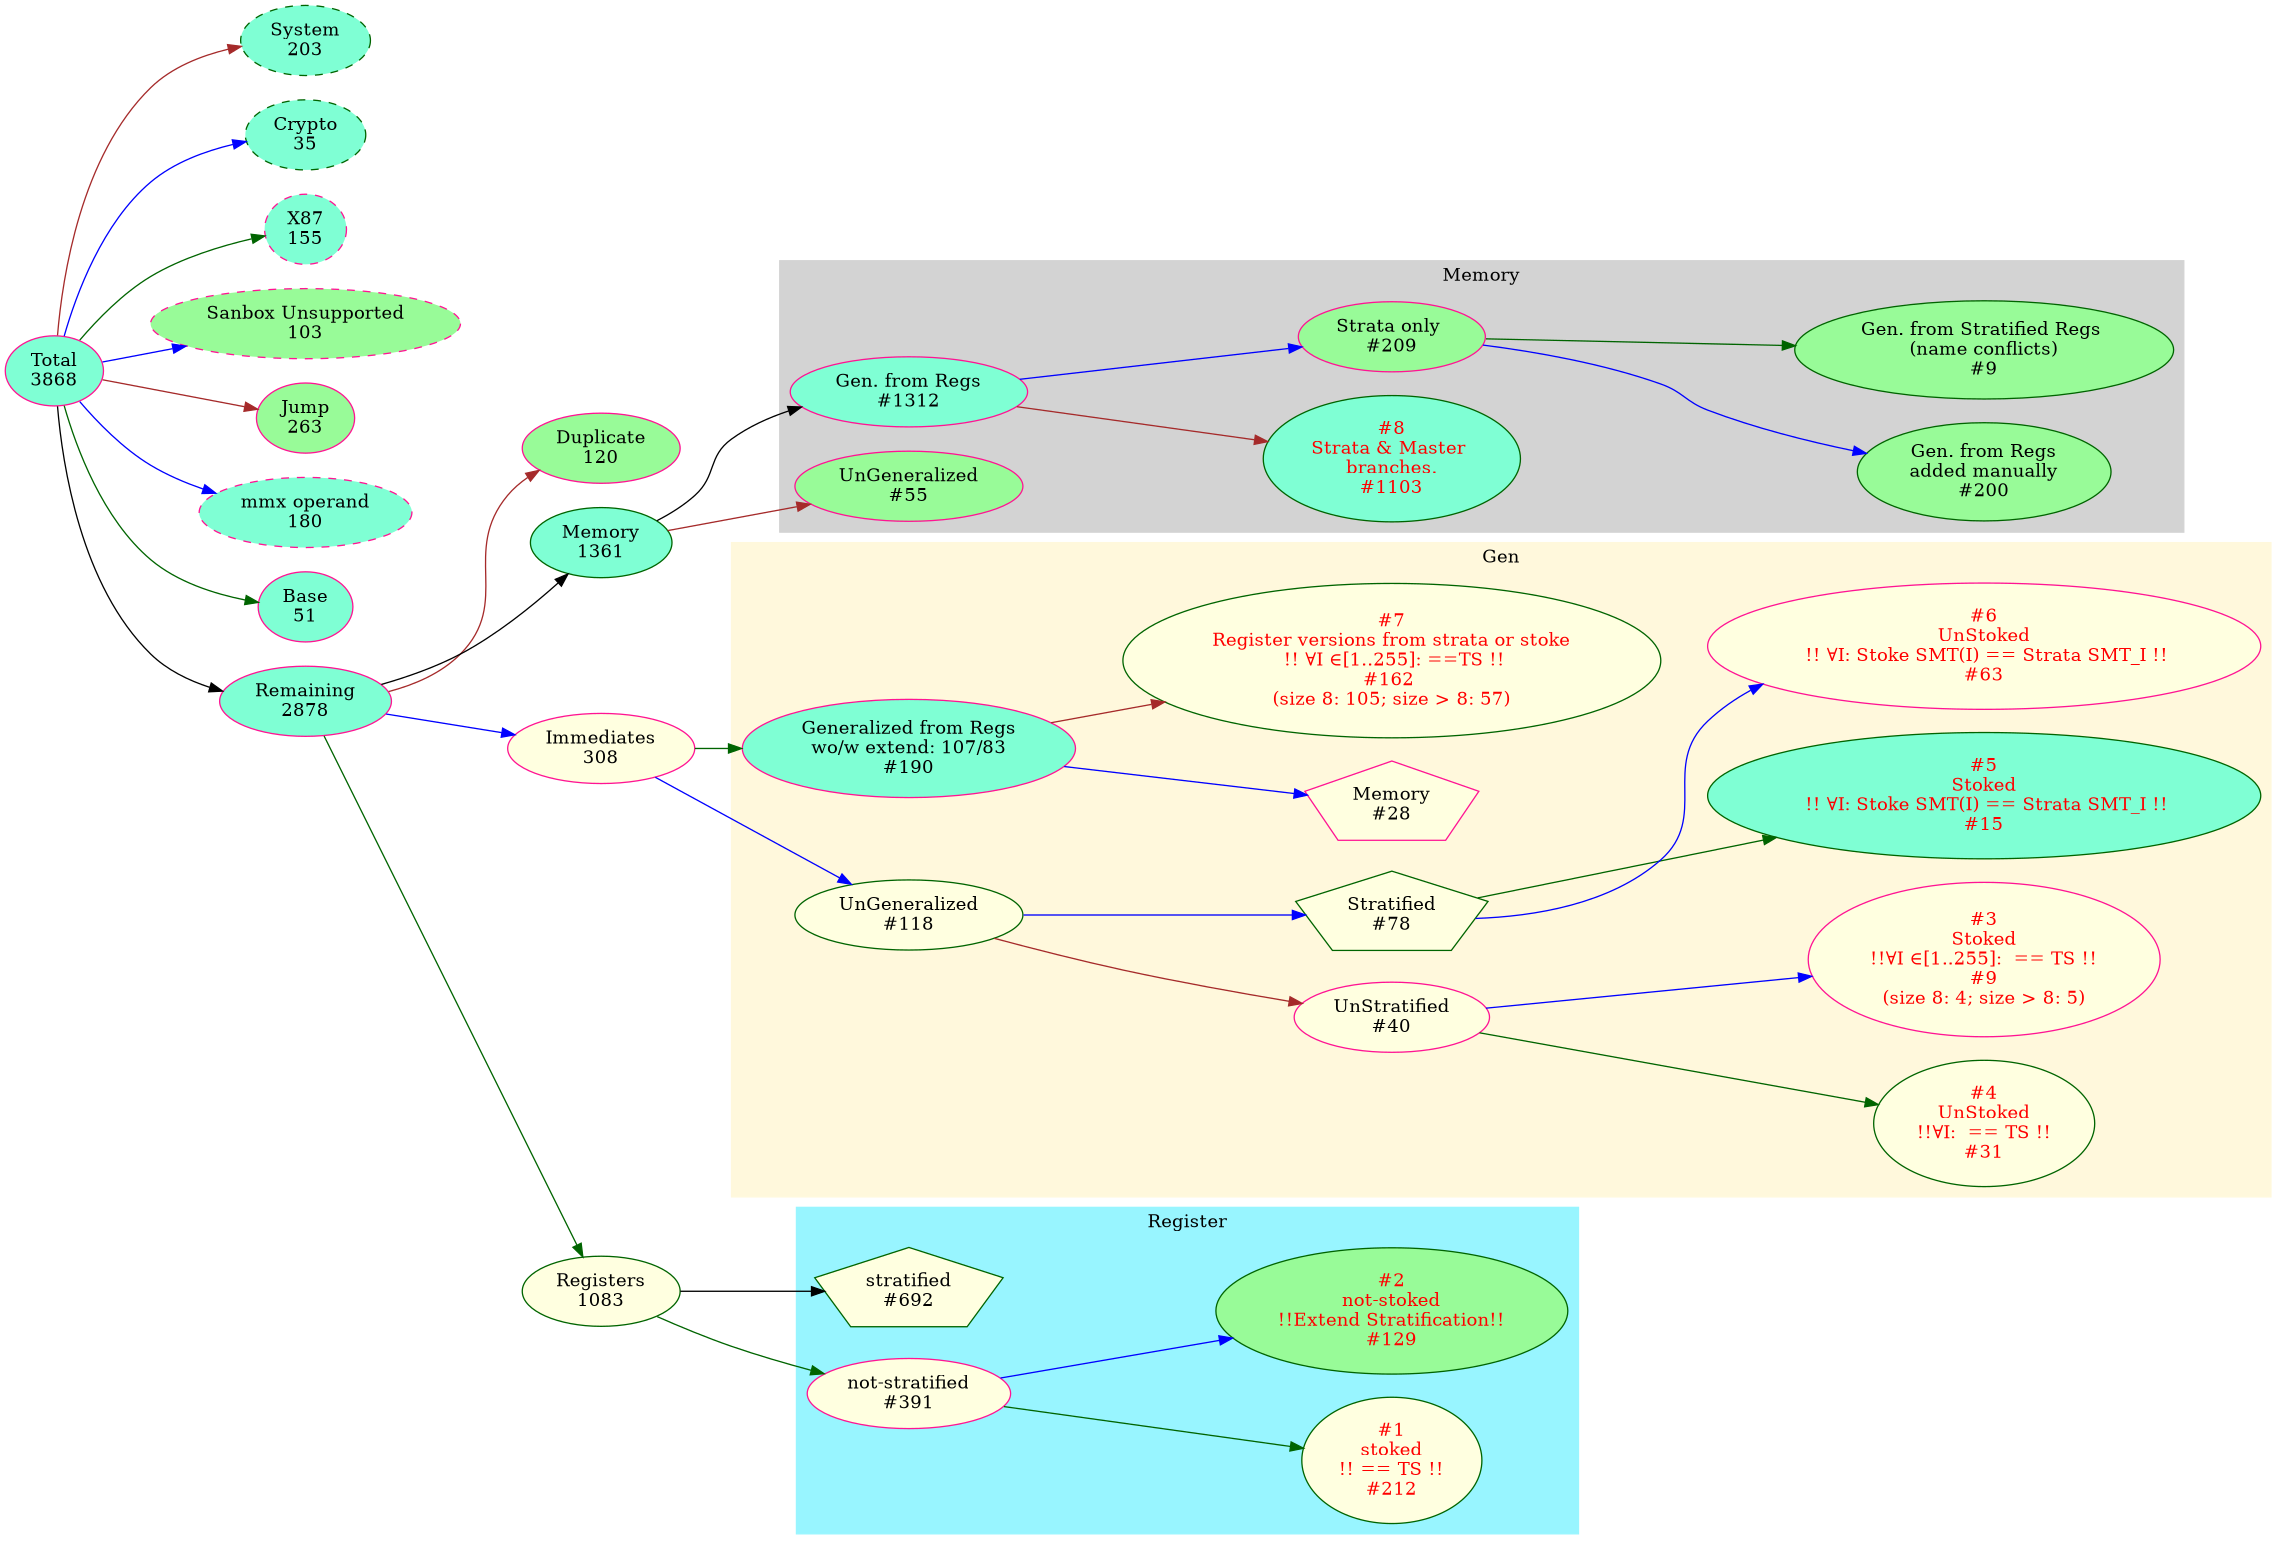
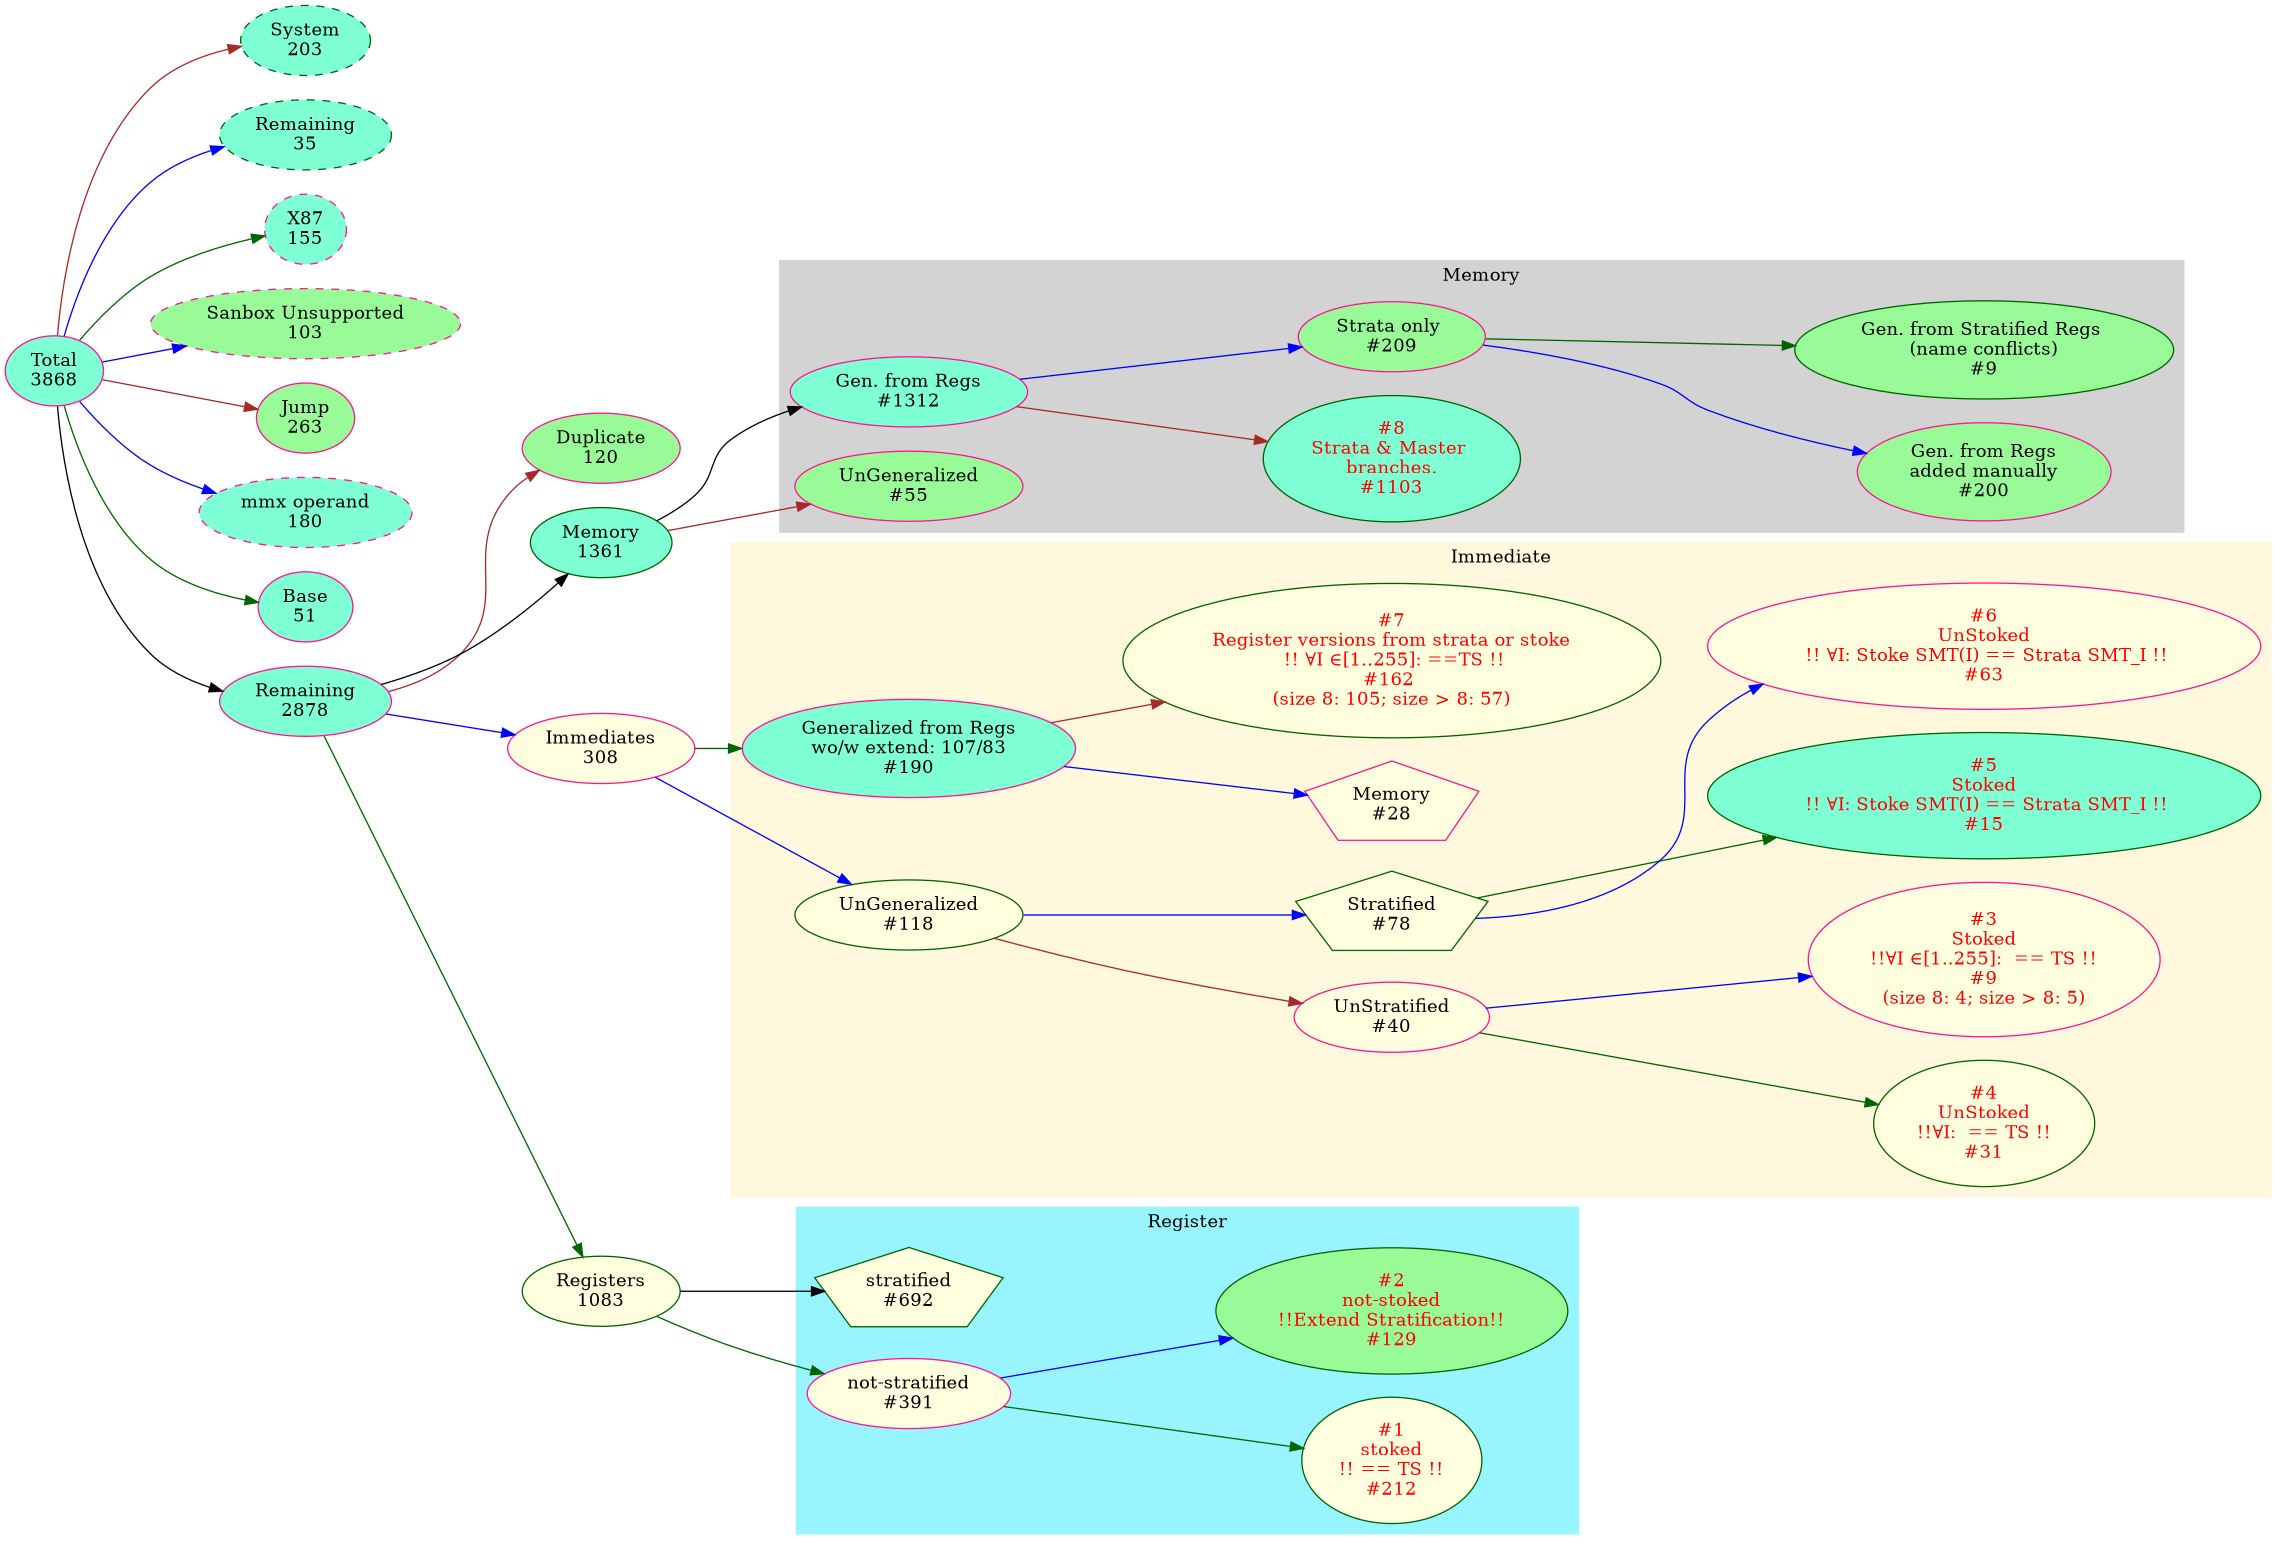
(306, 135) -> (306, 135)
(1984, 472) -> (1984, 472)
(1501, 558) -> (1501, 558)
